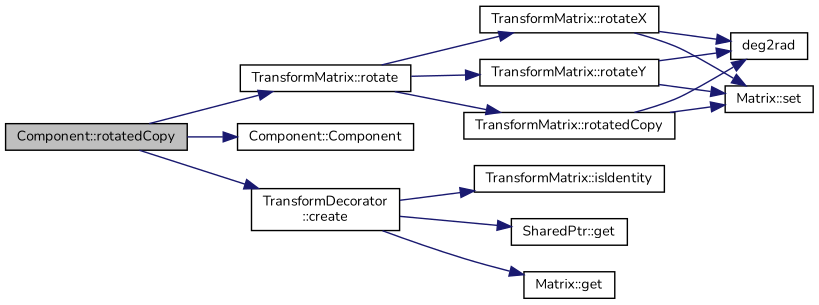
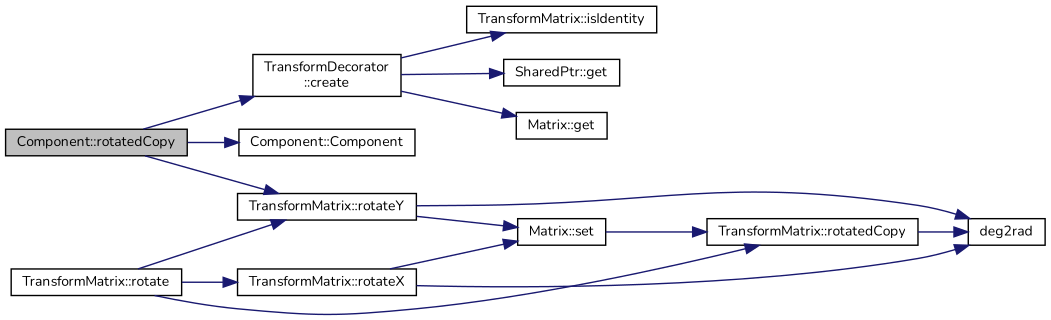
(204, 109) -> (205, 173)
(690, 110) -> (649, 232)
